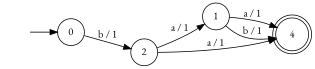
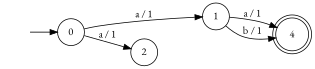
(108, 35) -> (108, 35)
(178, 39) -> (139, 21)
(214, 50) -> none
